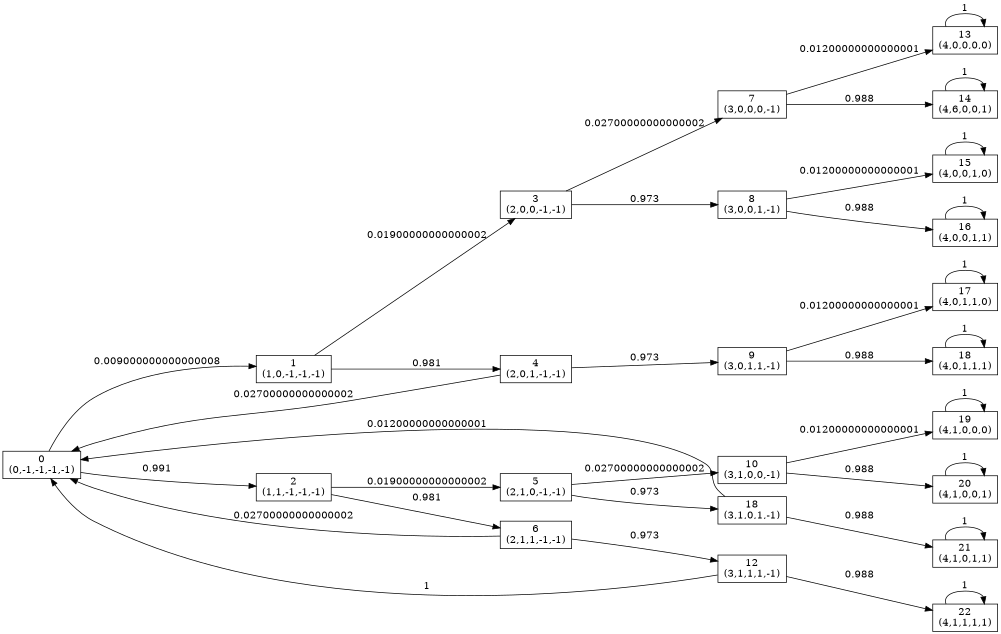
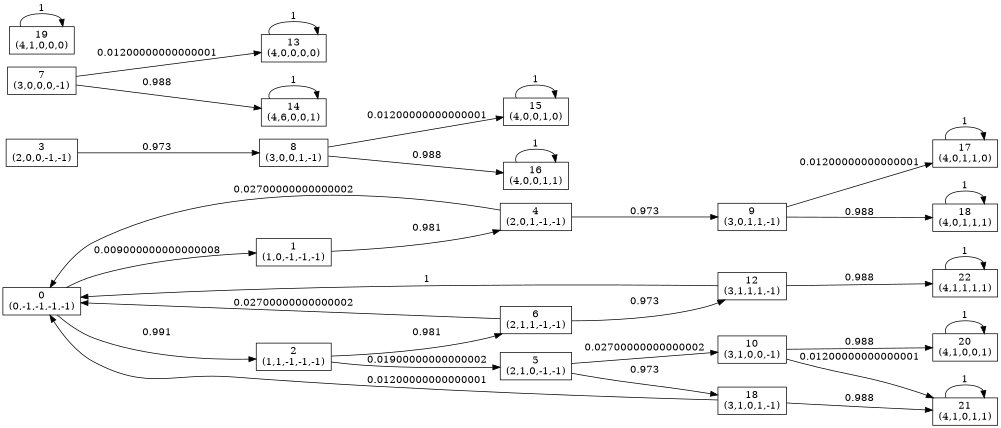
(641, 156) -> none
(412, 289) -> none
(856, 448) -> (857, 376)
